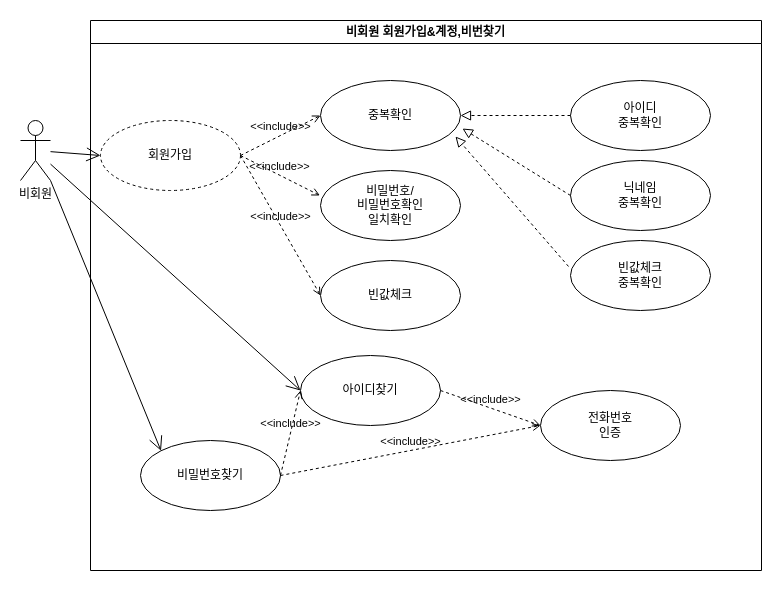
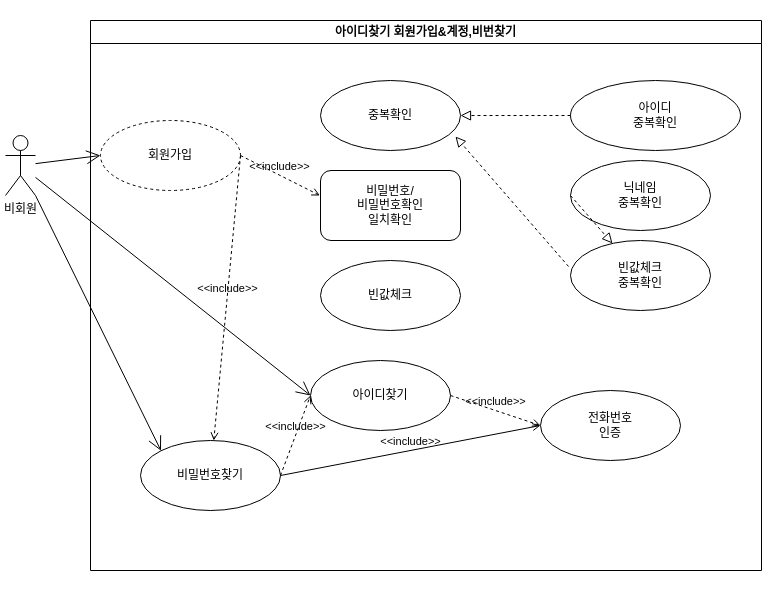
(426, 33) -> (426, 33)
(641, 116) -> (656, 116)
(281, 135) -> none
(36, 151) -> (21, 166)
(521, 165) -> (588, 215)
(391, 206) -> (391, 206)
(280, 225) -> (233, 238)
(371, 391) -> (381, 396)
(408, 451) -> (408, 451)
